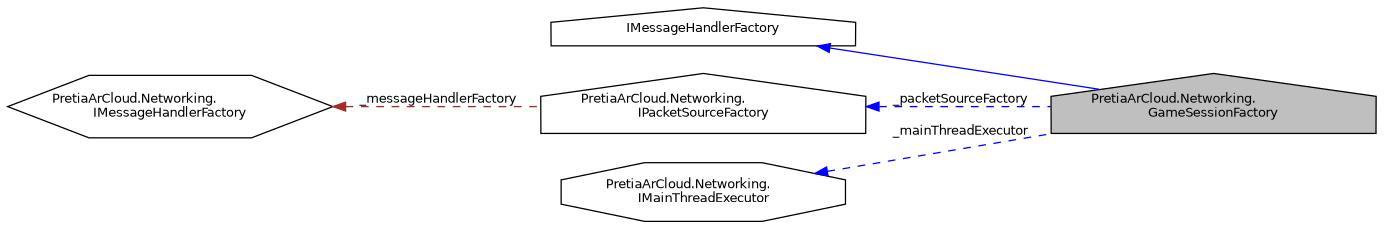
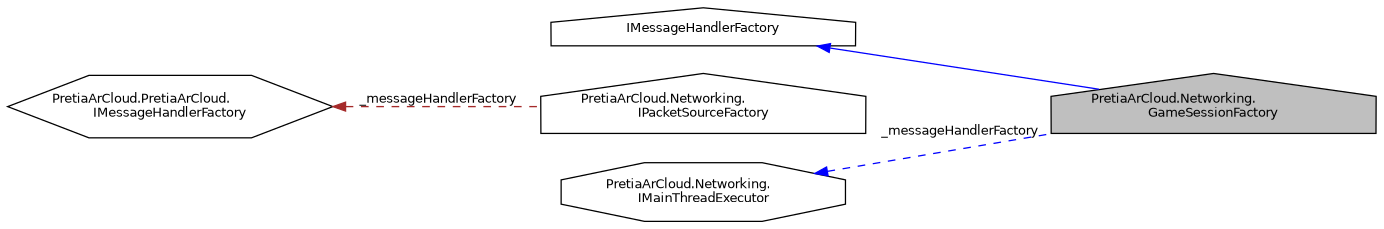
(170, 107) -> (170, 107)
(965, 107) -> none
(958, 131) -> (958, 131)
